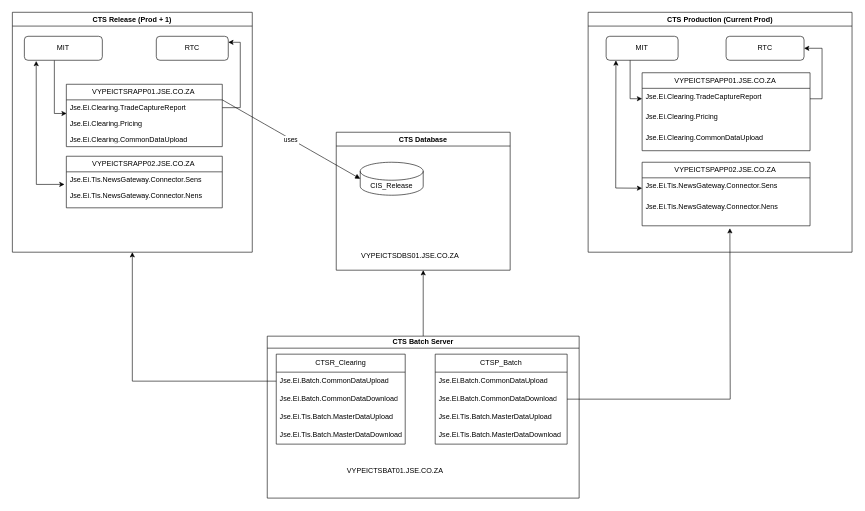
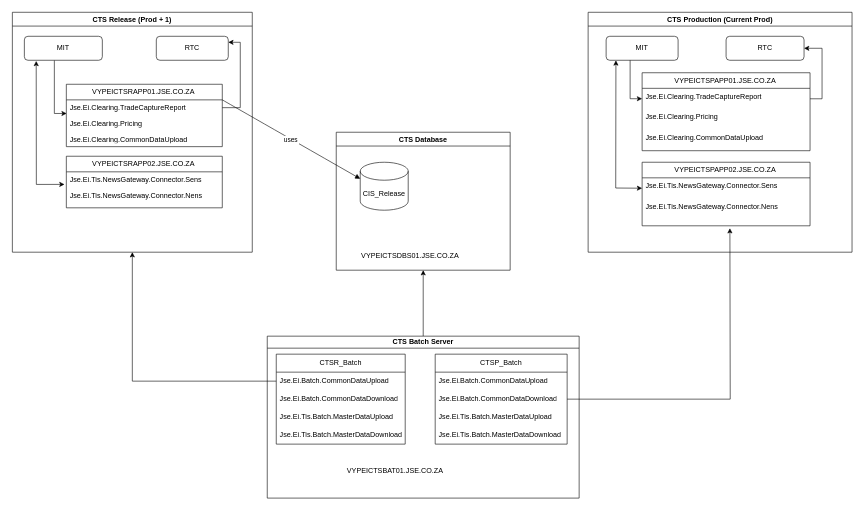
(392, 179) -> (384, 186)
(341, 363) -> (341, 363)
